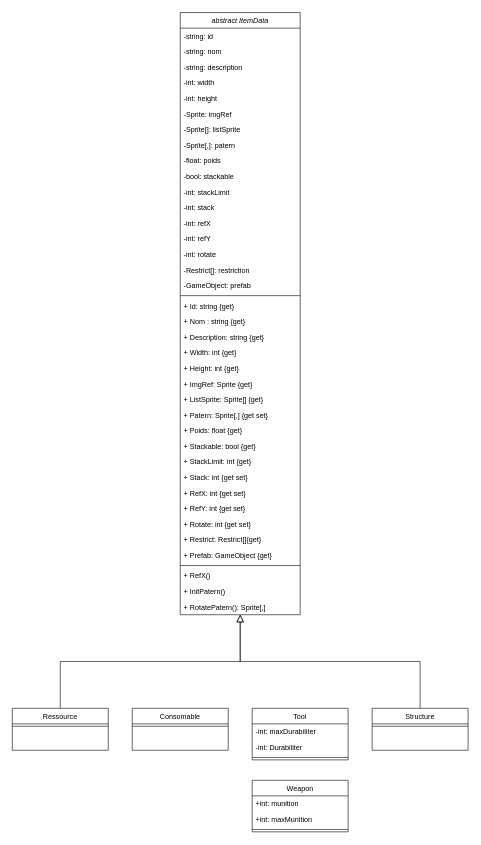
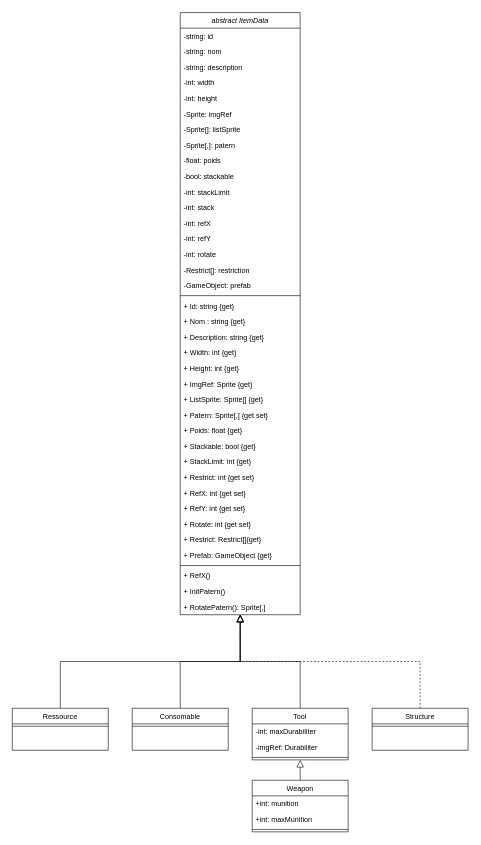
(222, 478) -> (227, 478)
(384, 662) -> (384, 662)
none -> (180, 686)
none -> (300, 686)
(284, 748) -> (290, 748)
none -> (300, 774)
